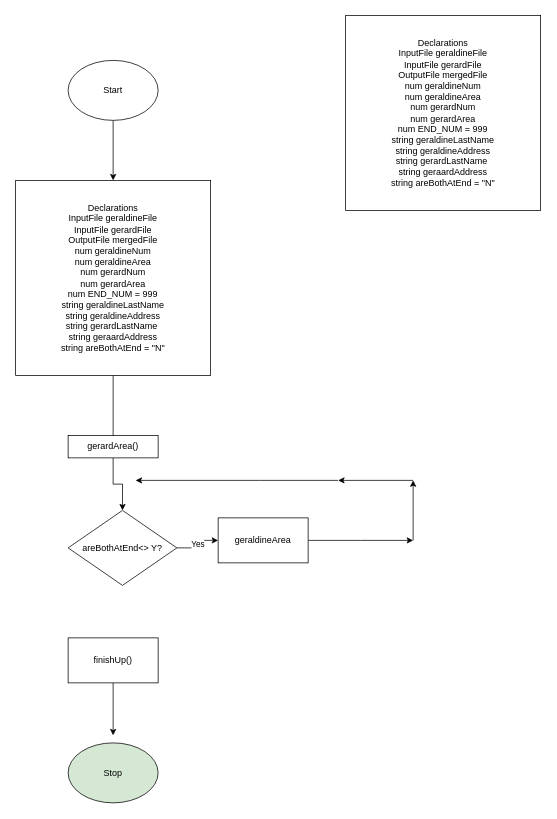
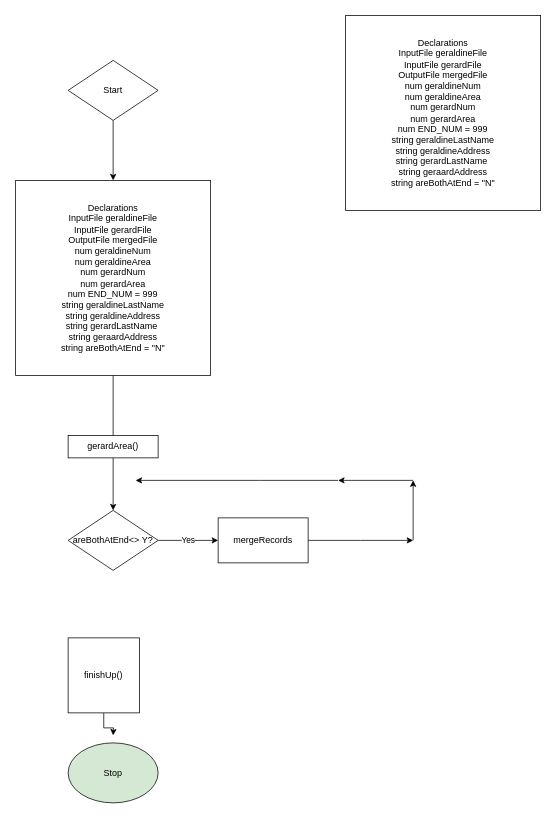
(113, 90) -> (113, 90)
(263, 540) -> (263, 540)
(122, 548) -> (113, 540)
(113, 660) -> (104, 675)
